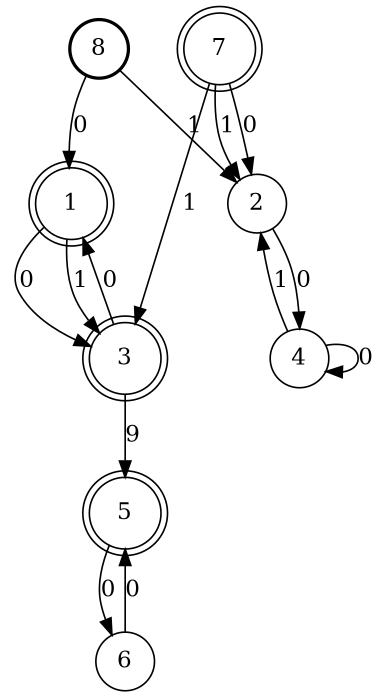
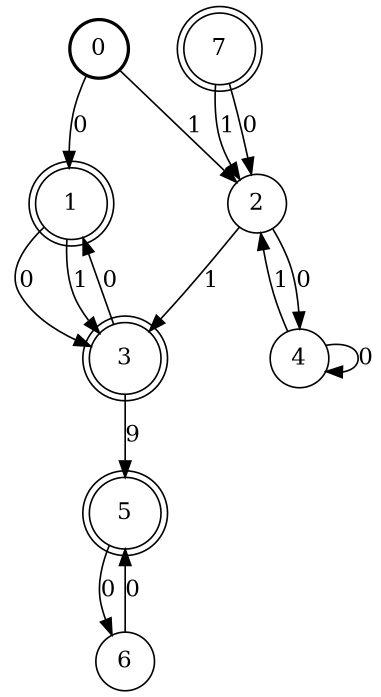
(99, 49) -> (99, 49)
(175, 196) -> (201, 273)
